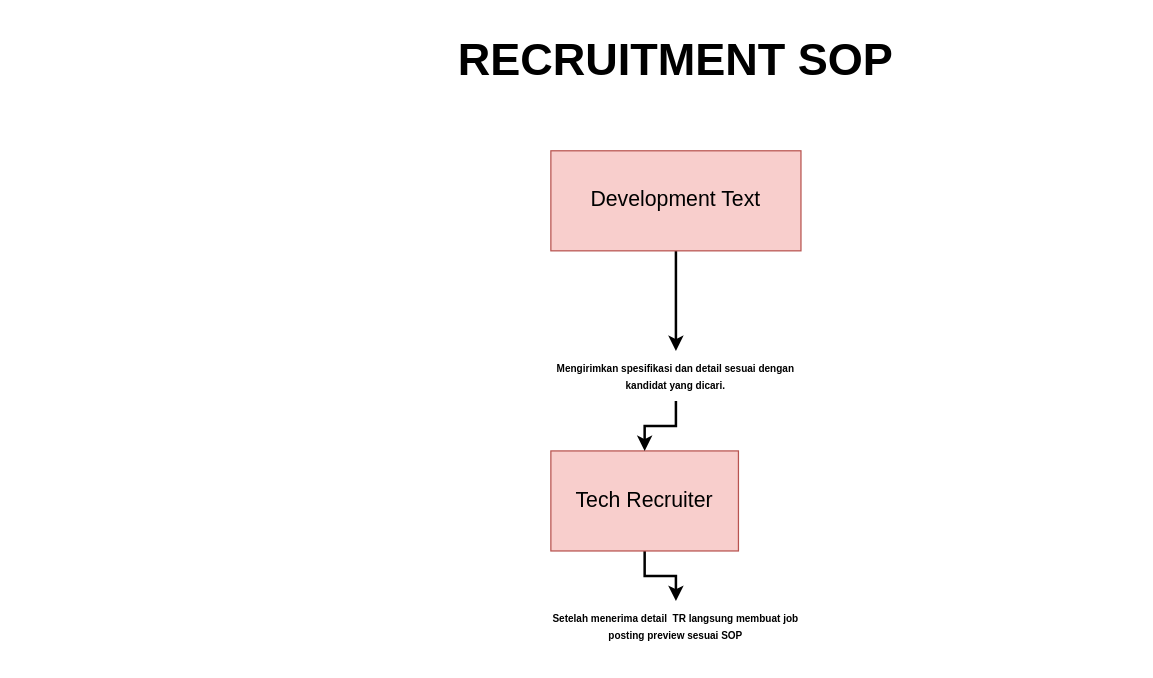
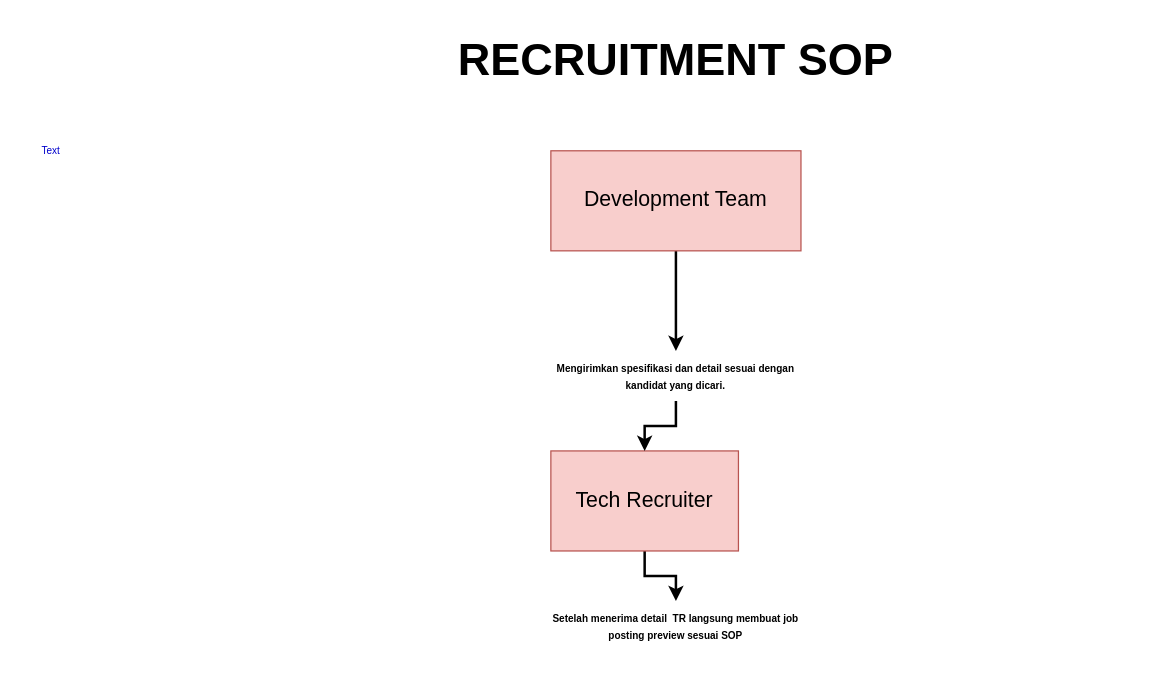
none -> (51, 151)
(676, 201) -> (676, 201)
